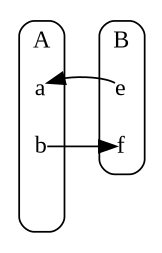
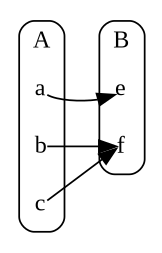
(89, 77) -> (76, 101)
none -> (41, 204)
